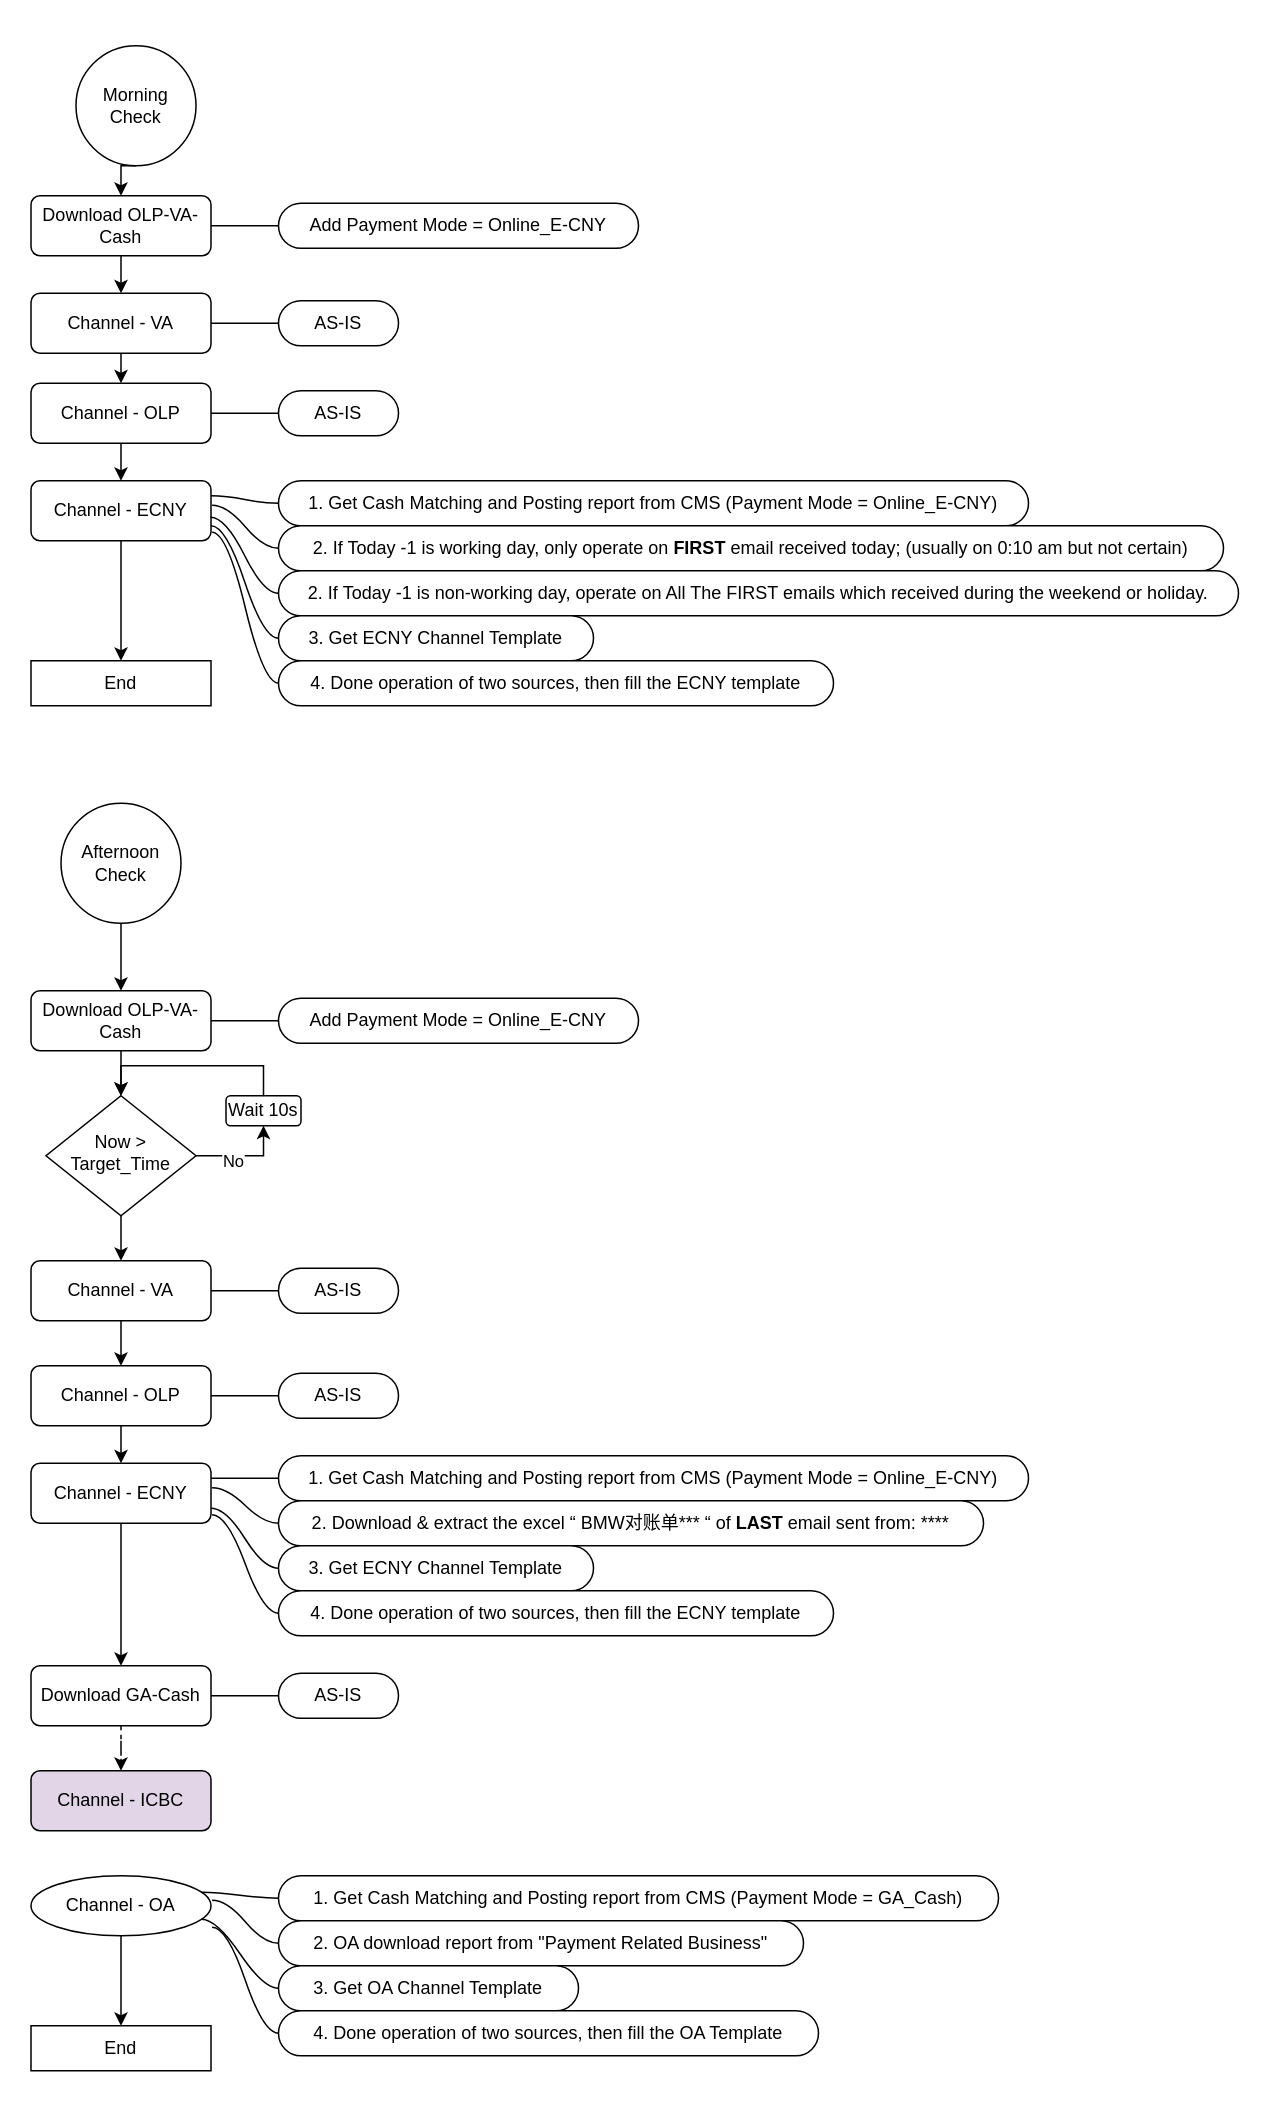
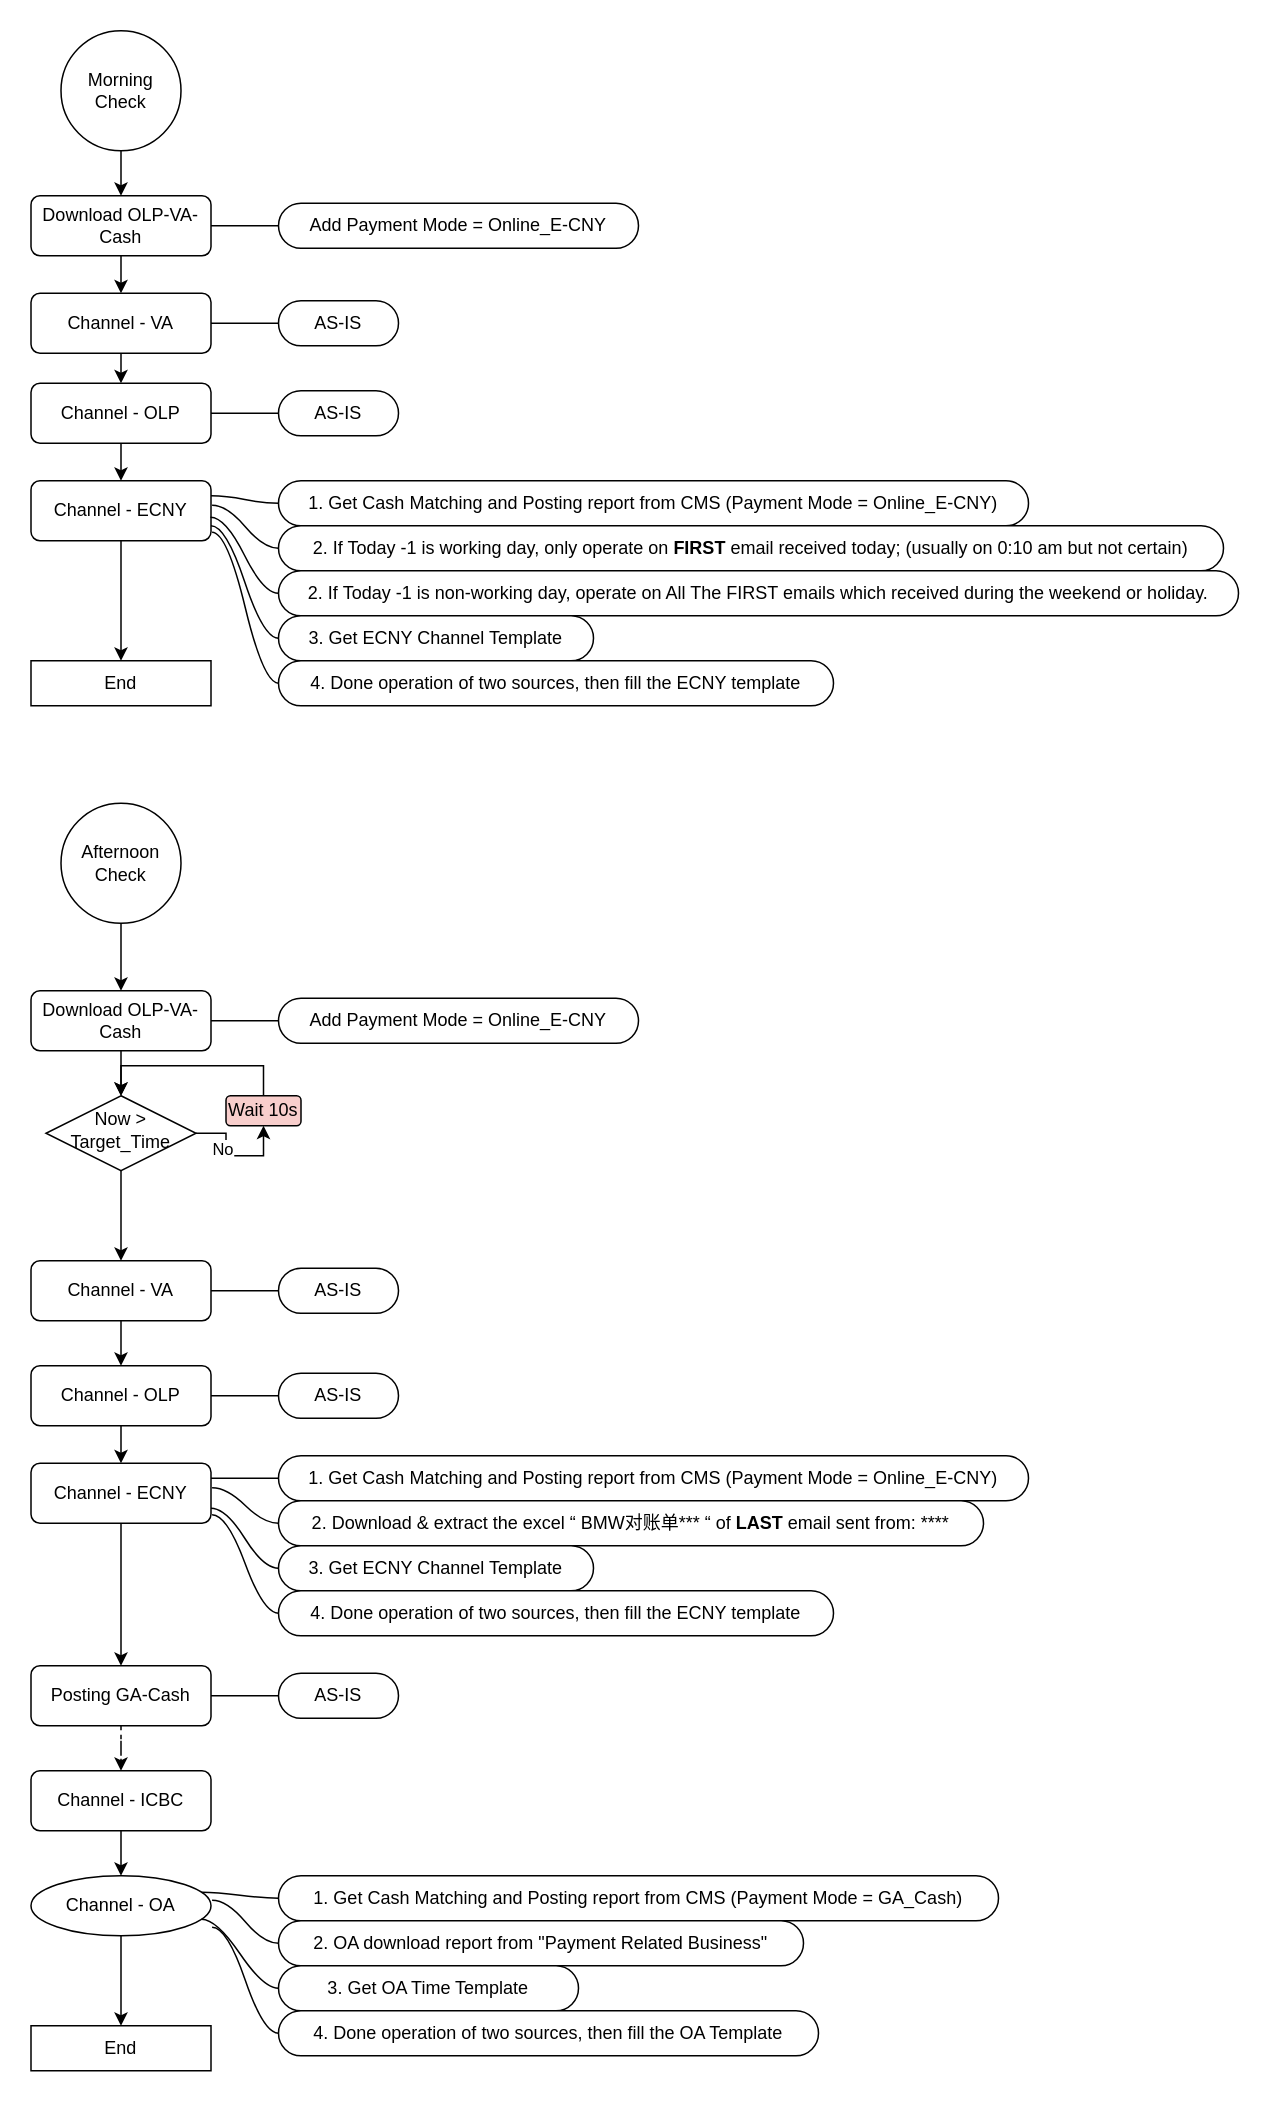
(136, 106) -> (121, 91)
(263, 1111) -> (263, 1111)
(121, 1156) -> (121, 1133)
(121, 1696) -> (121, 1696)
(121, 1801) -> (121, 1801)
none -> (121, 1859)
(428, 1988) -> (428, 1988)
